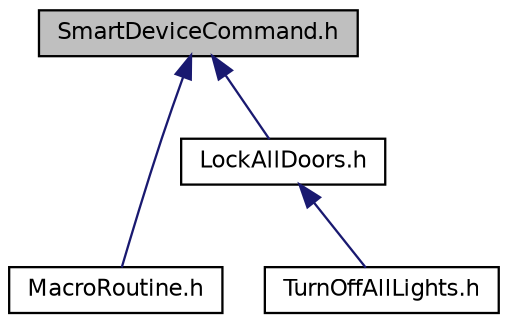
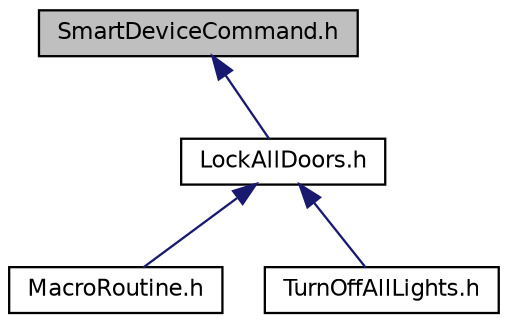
(151, 172) -> (190, 233)
